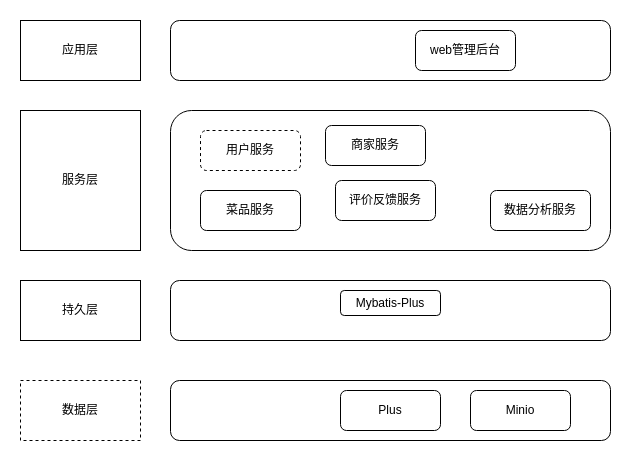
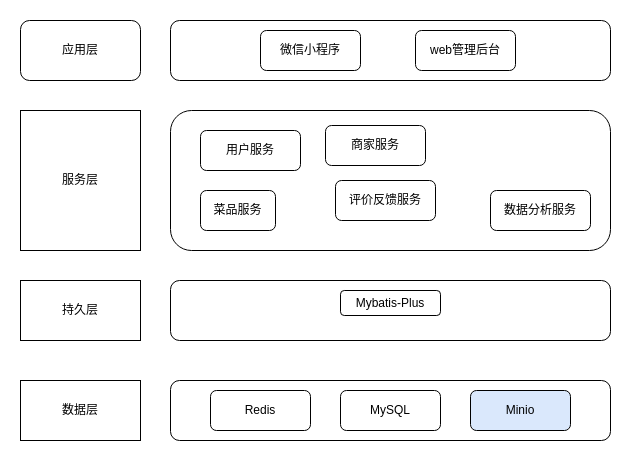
(81, 51) -> (81, 51)
none -> (311, 51)
(251, 151) -> (251, 151)
(251, 211) -> (238, 211)
(81, 411) -> (81, 411)
none -> (261, 411)
(391, 411) -> (391, 411)
(521, 411) -> (521, 411)
